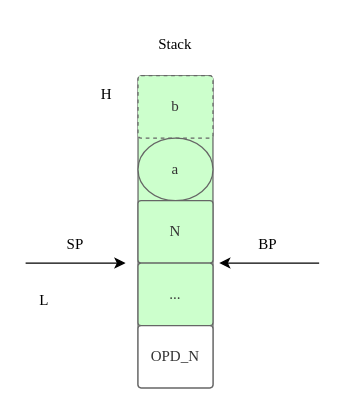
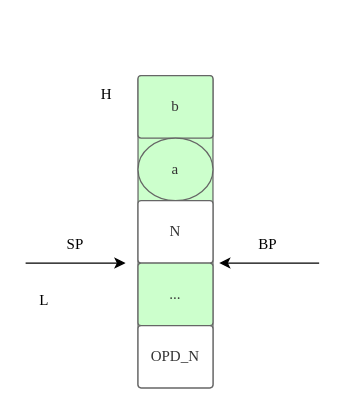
(176, 44) -> none
(176, 107) -> (176, 107)
(176, 232) -> (176, 232)
